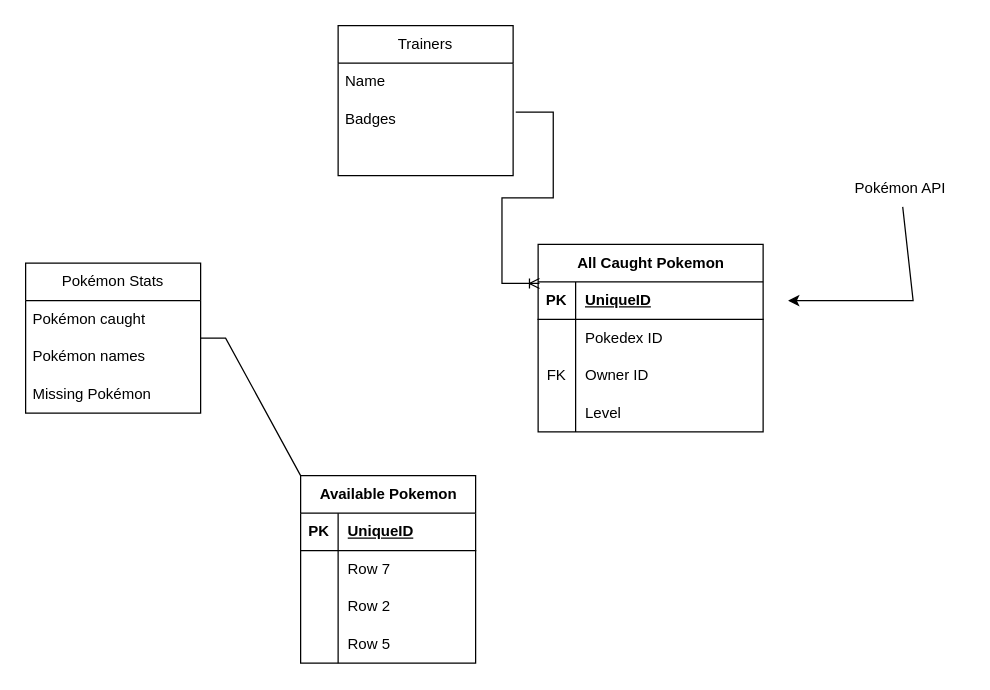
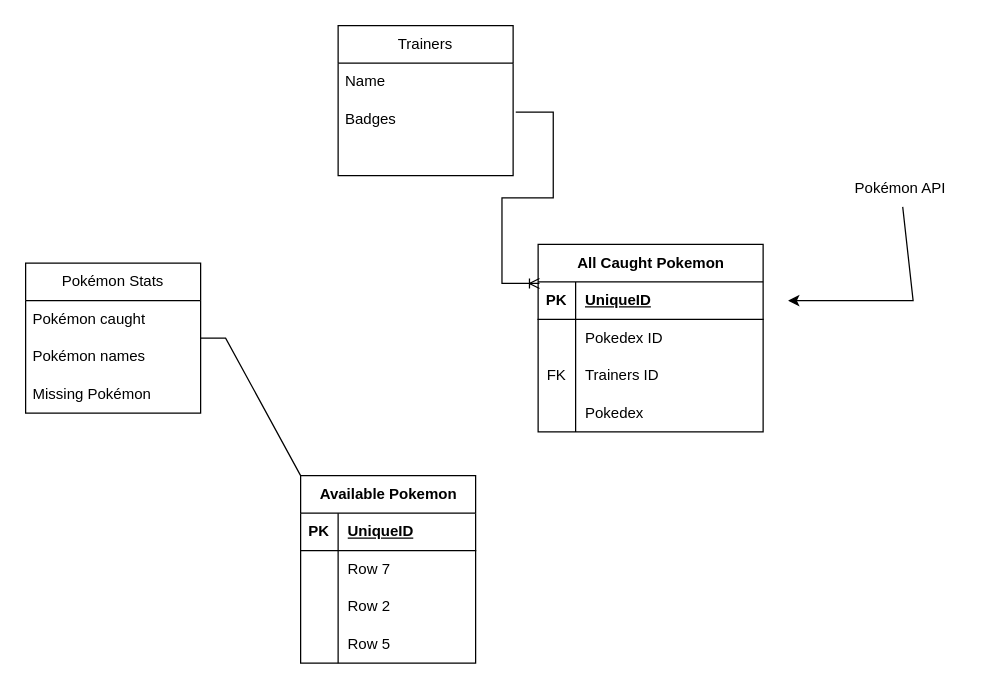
(617, 376) -> (628, 376)
(605, 413) -> (615, 413)
